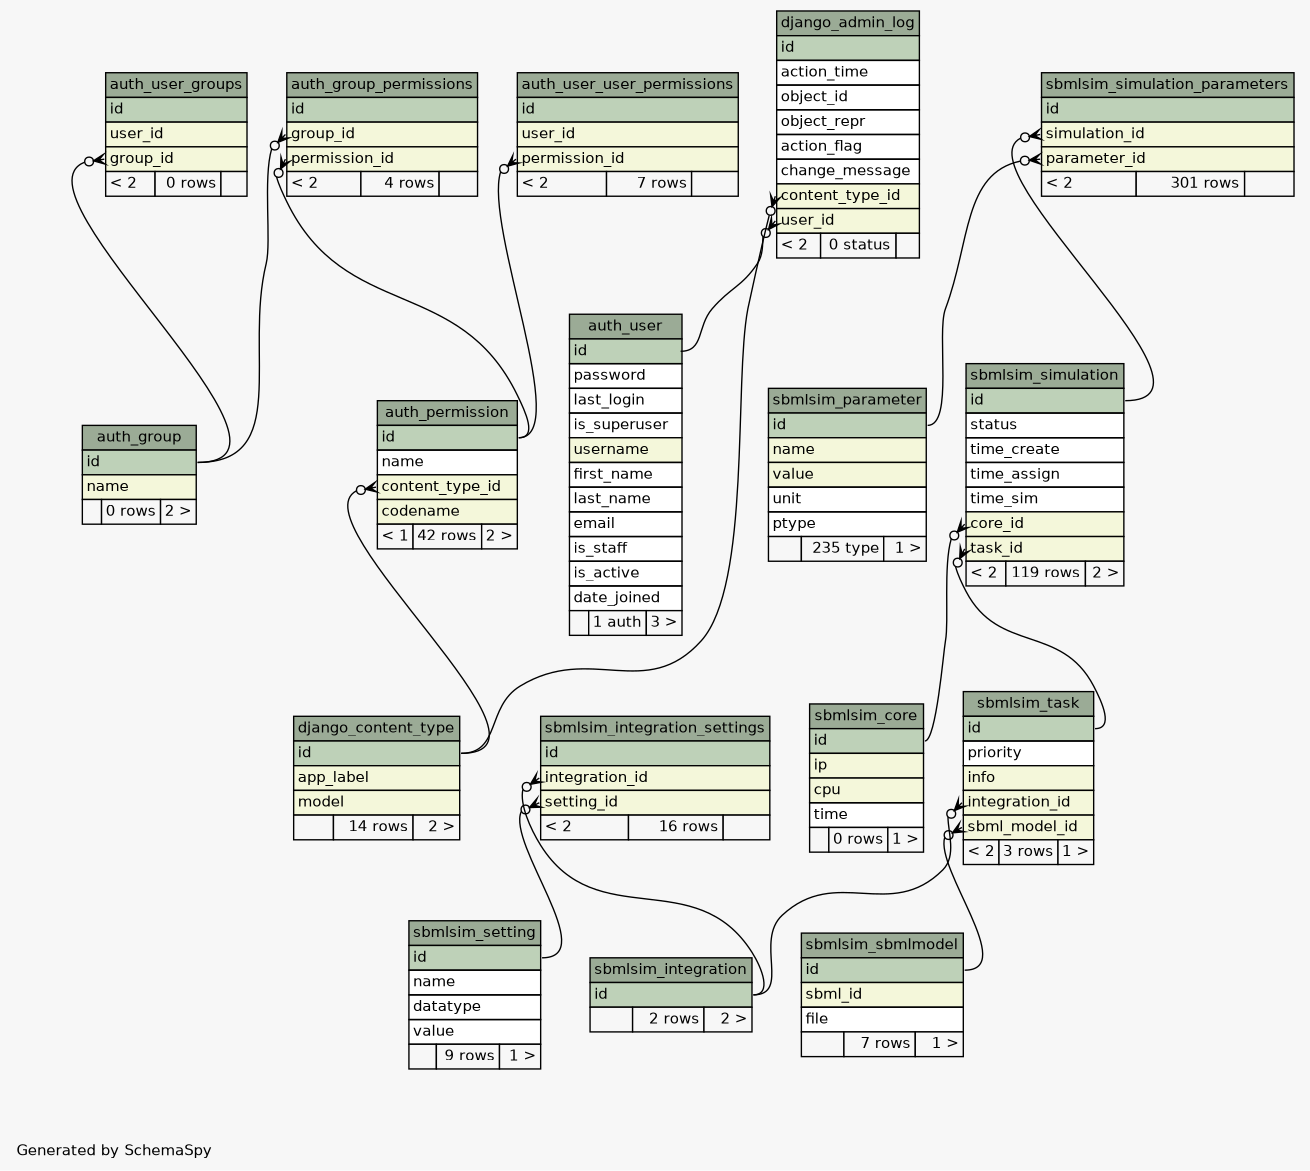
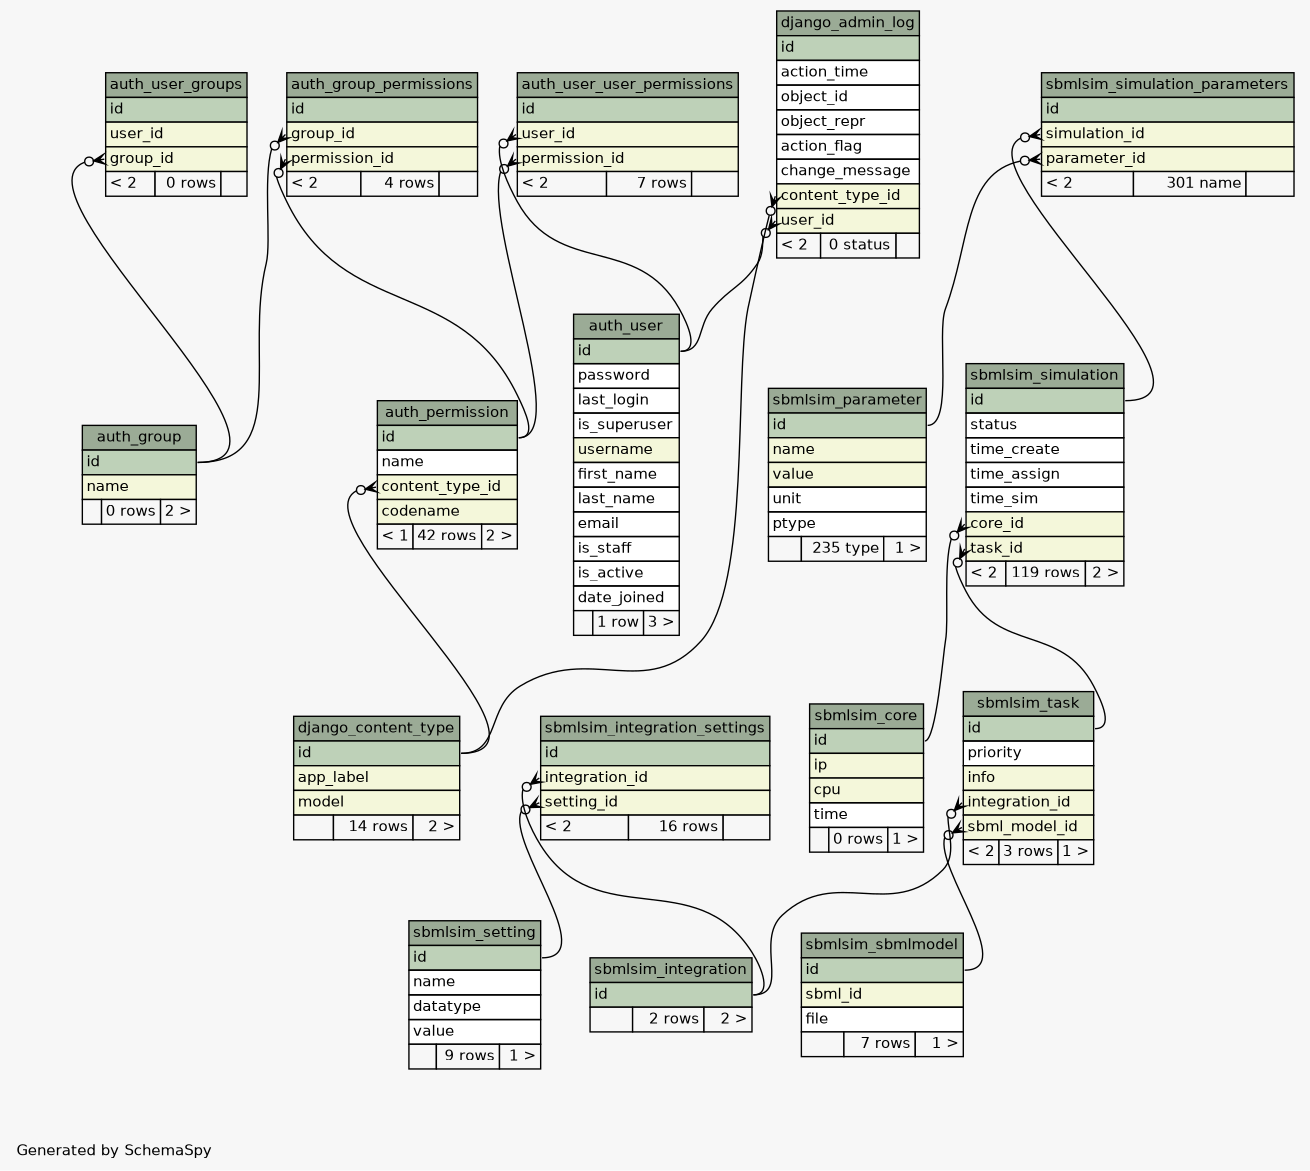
(1205, 183) -> (1204, 183)
none -> (594, 254)
(618, 622) -> (618, 622)
